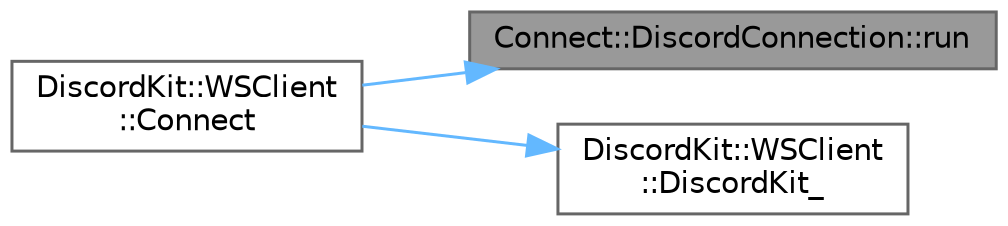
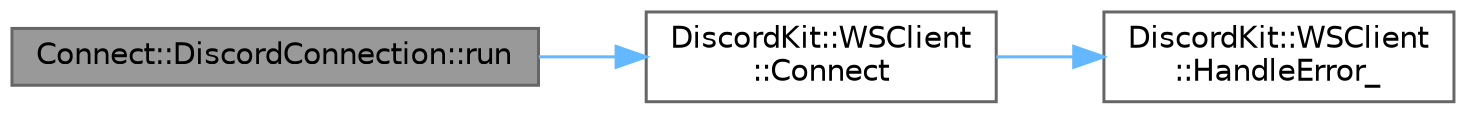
(414, 79) -> (577, 57)
(733, 169) -> (1279, 57)
